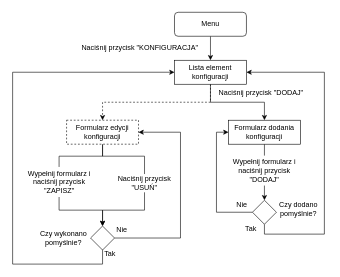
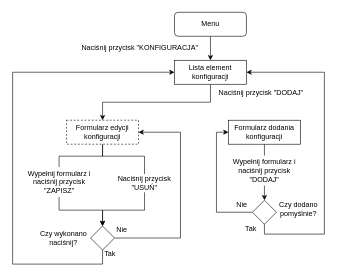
(148, 102) -> (148, 102)
(264, 108) -> none
(63, 238) -> (63, 238)
